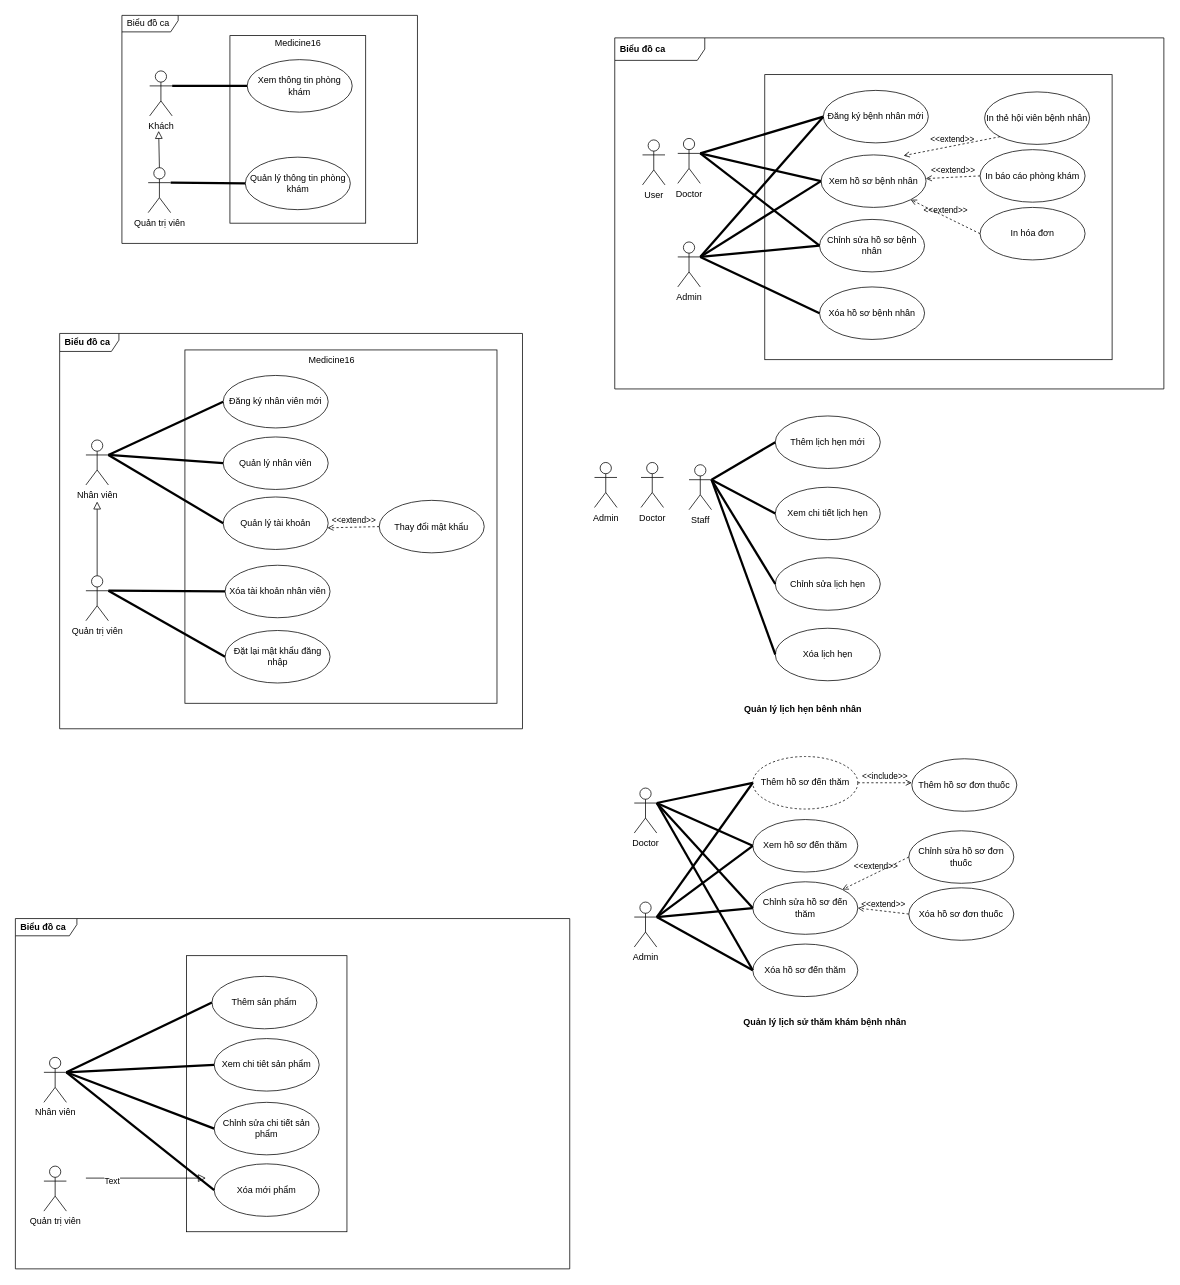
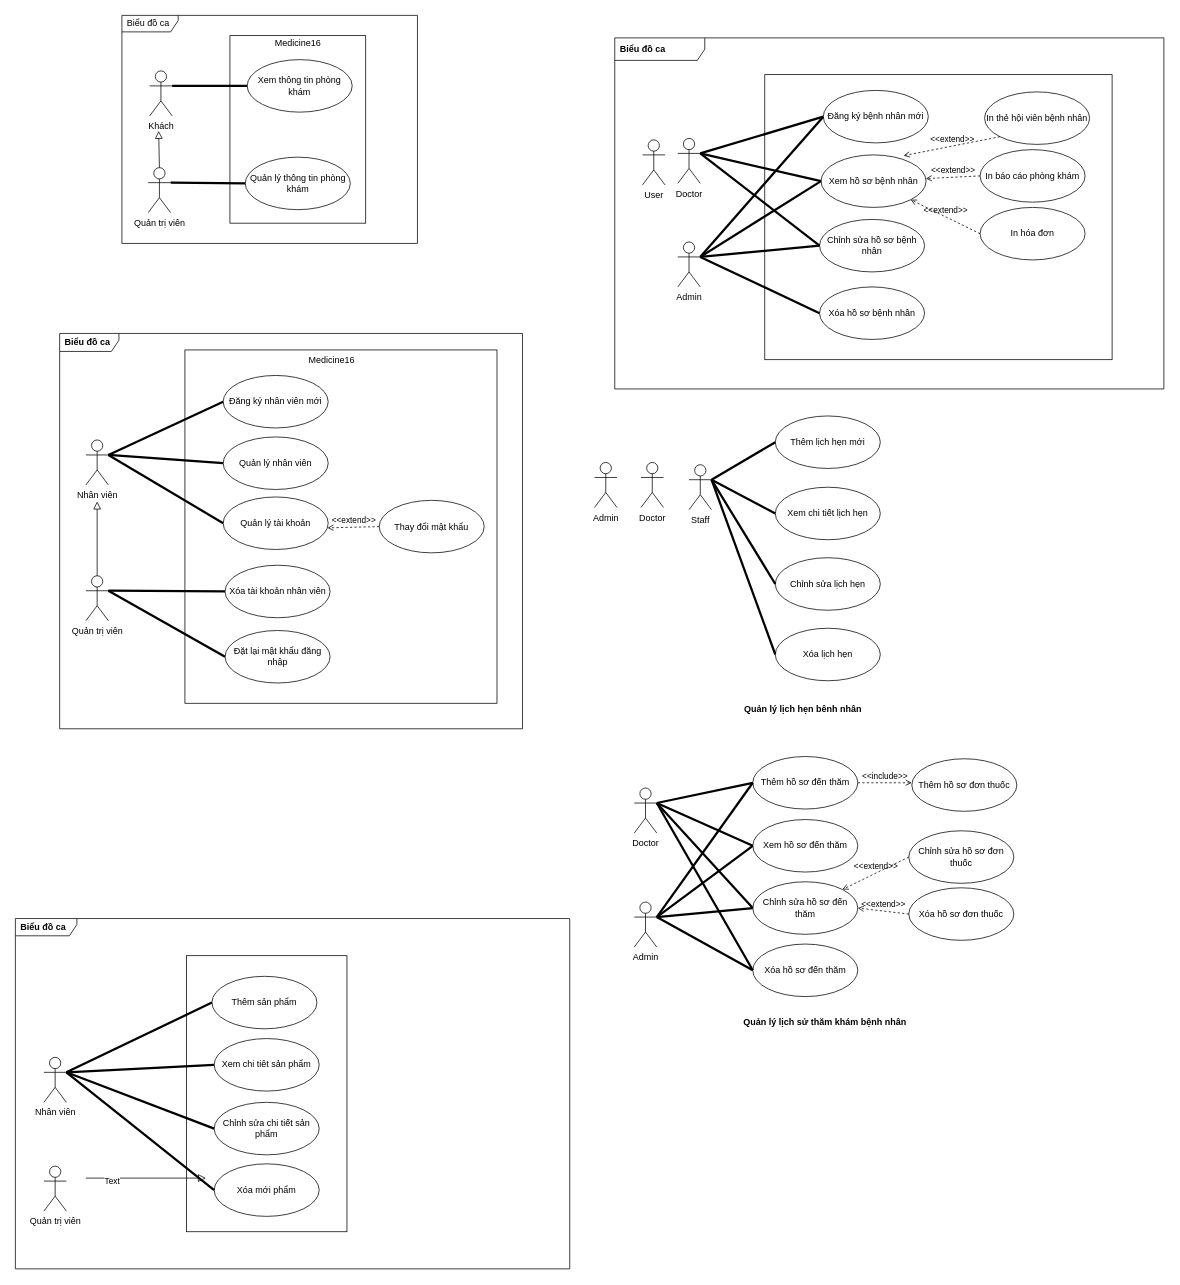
(805, 783) -> (805, 783)
